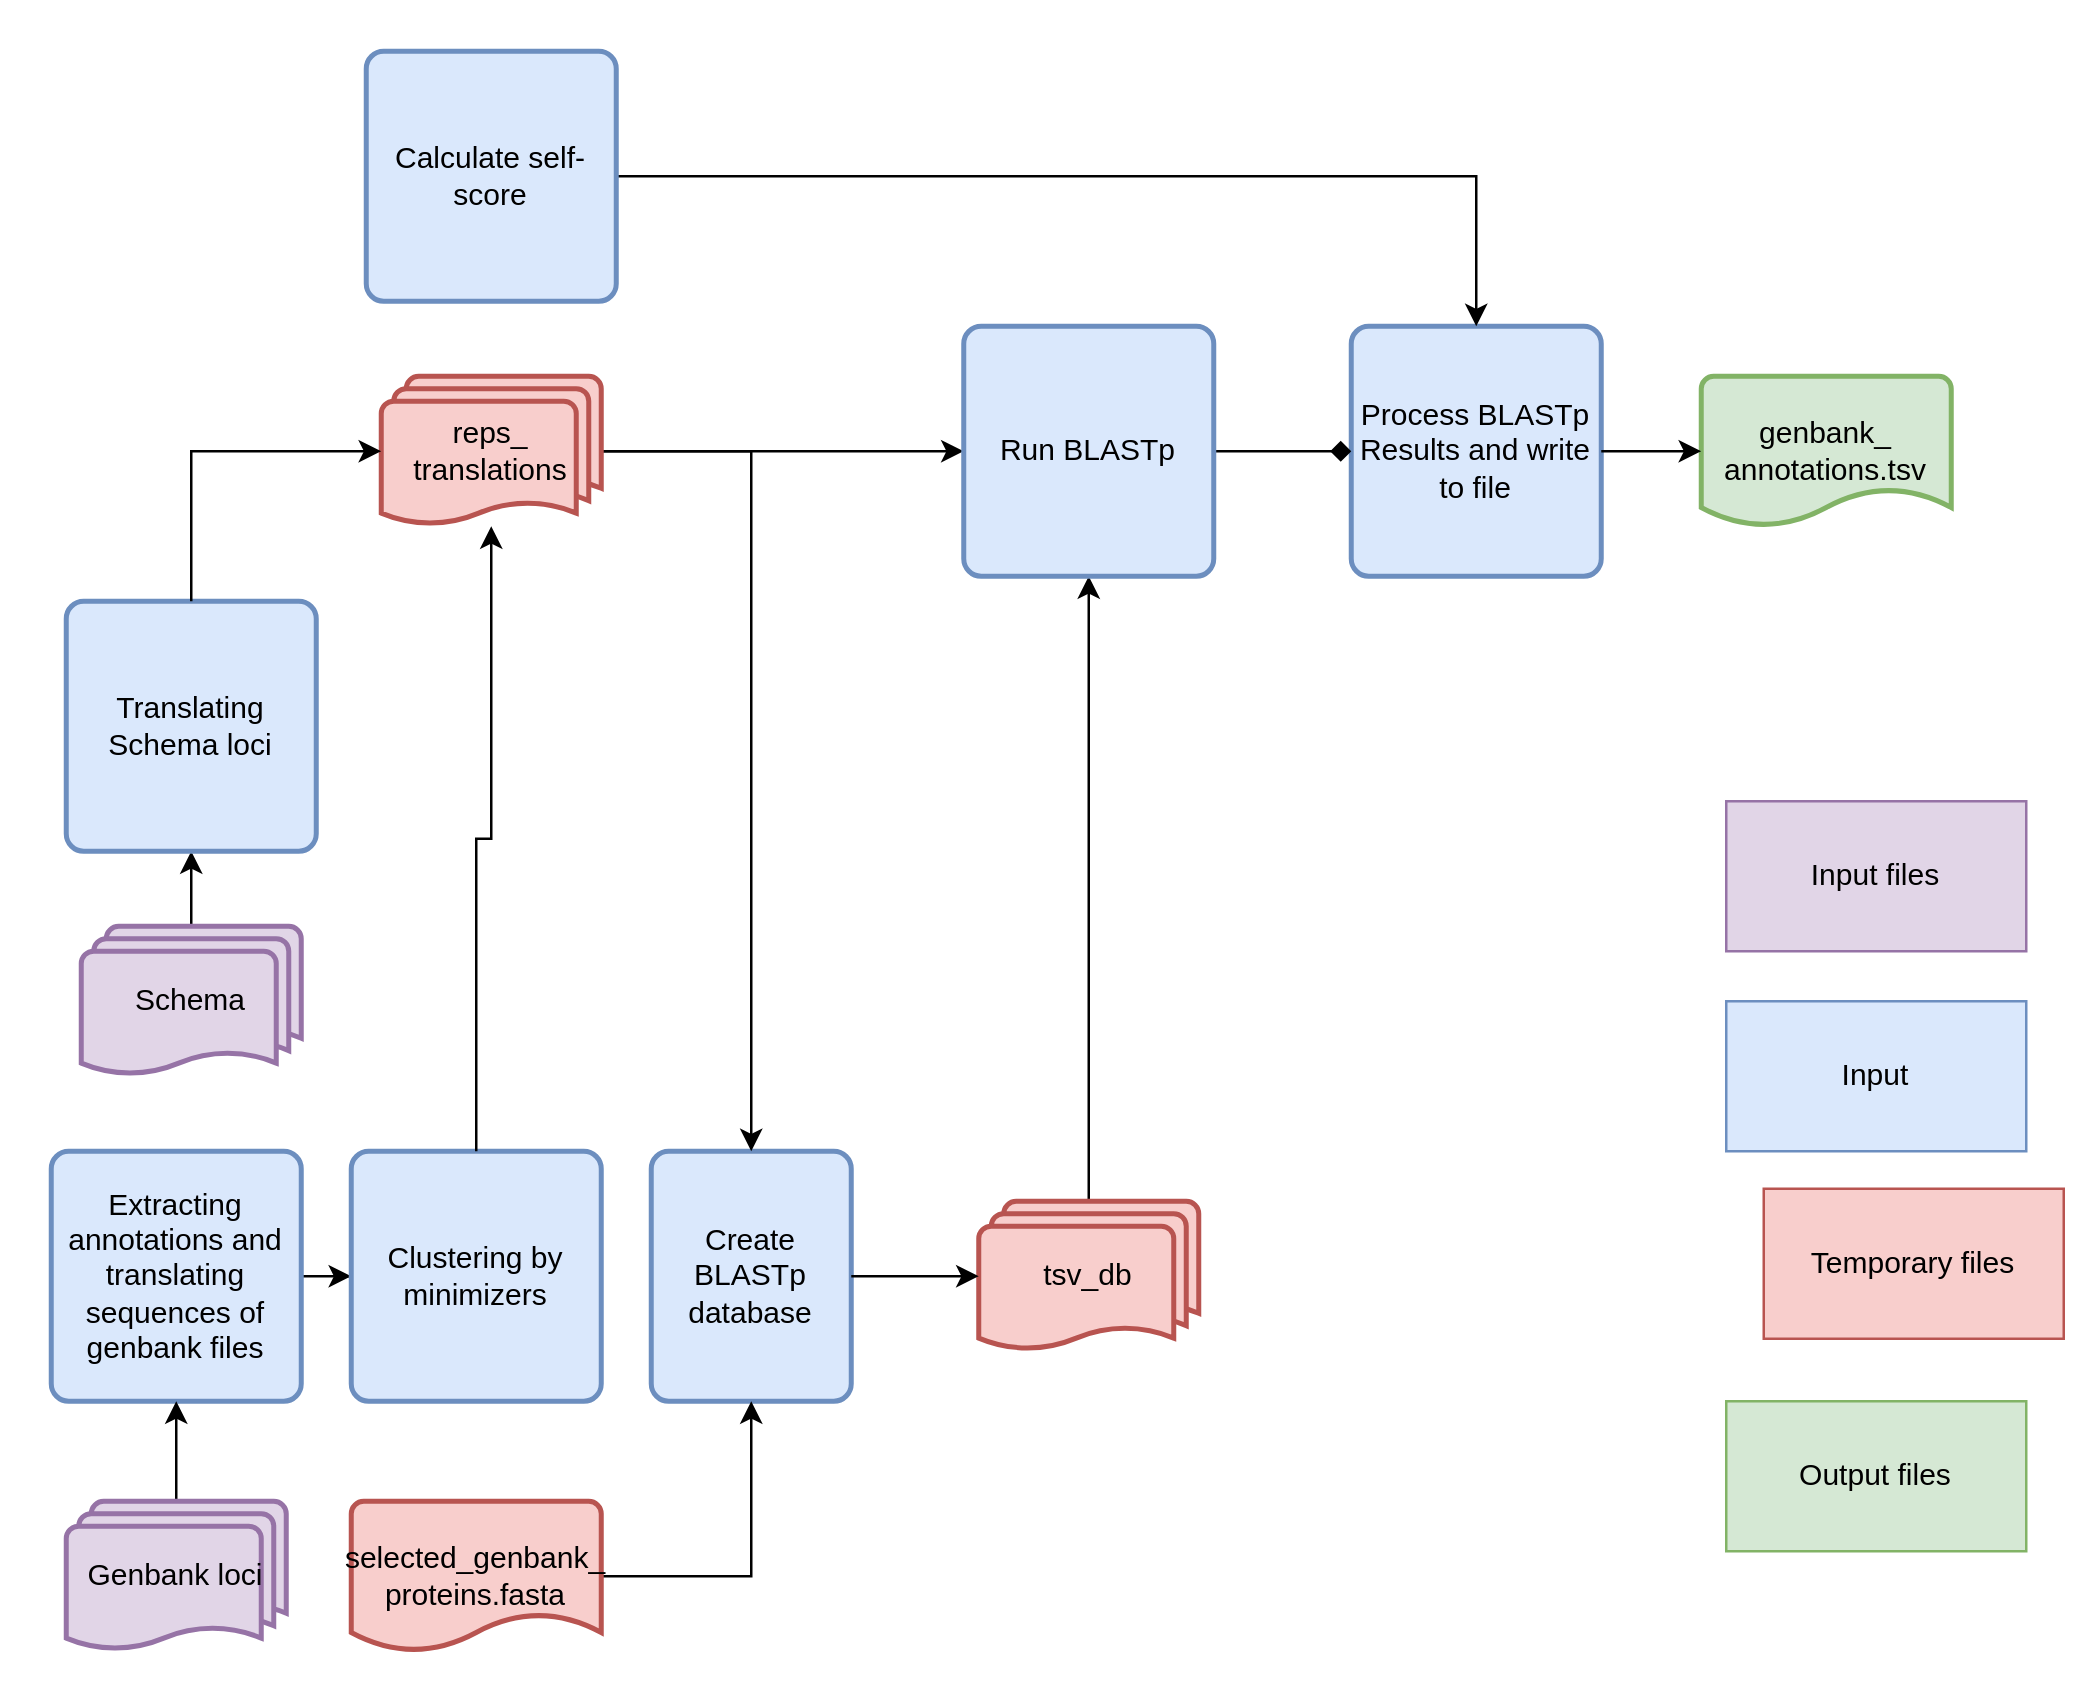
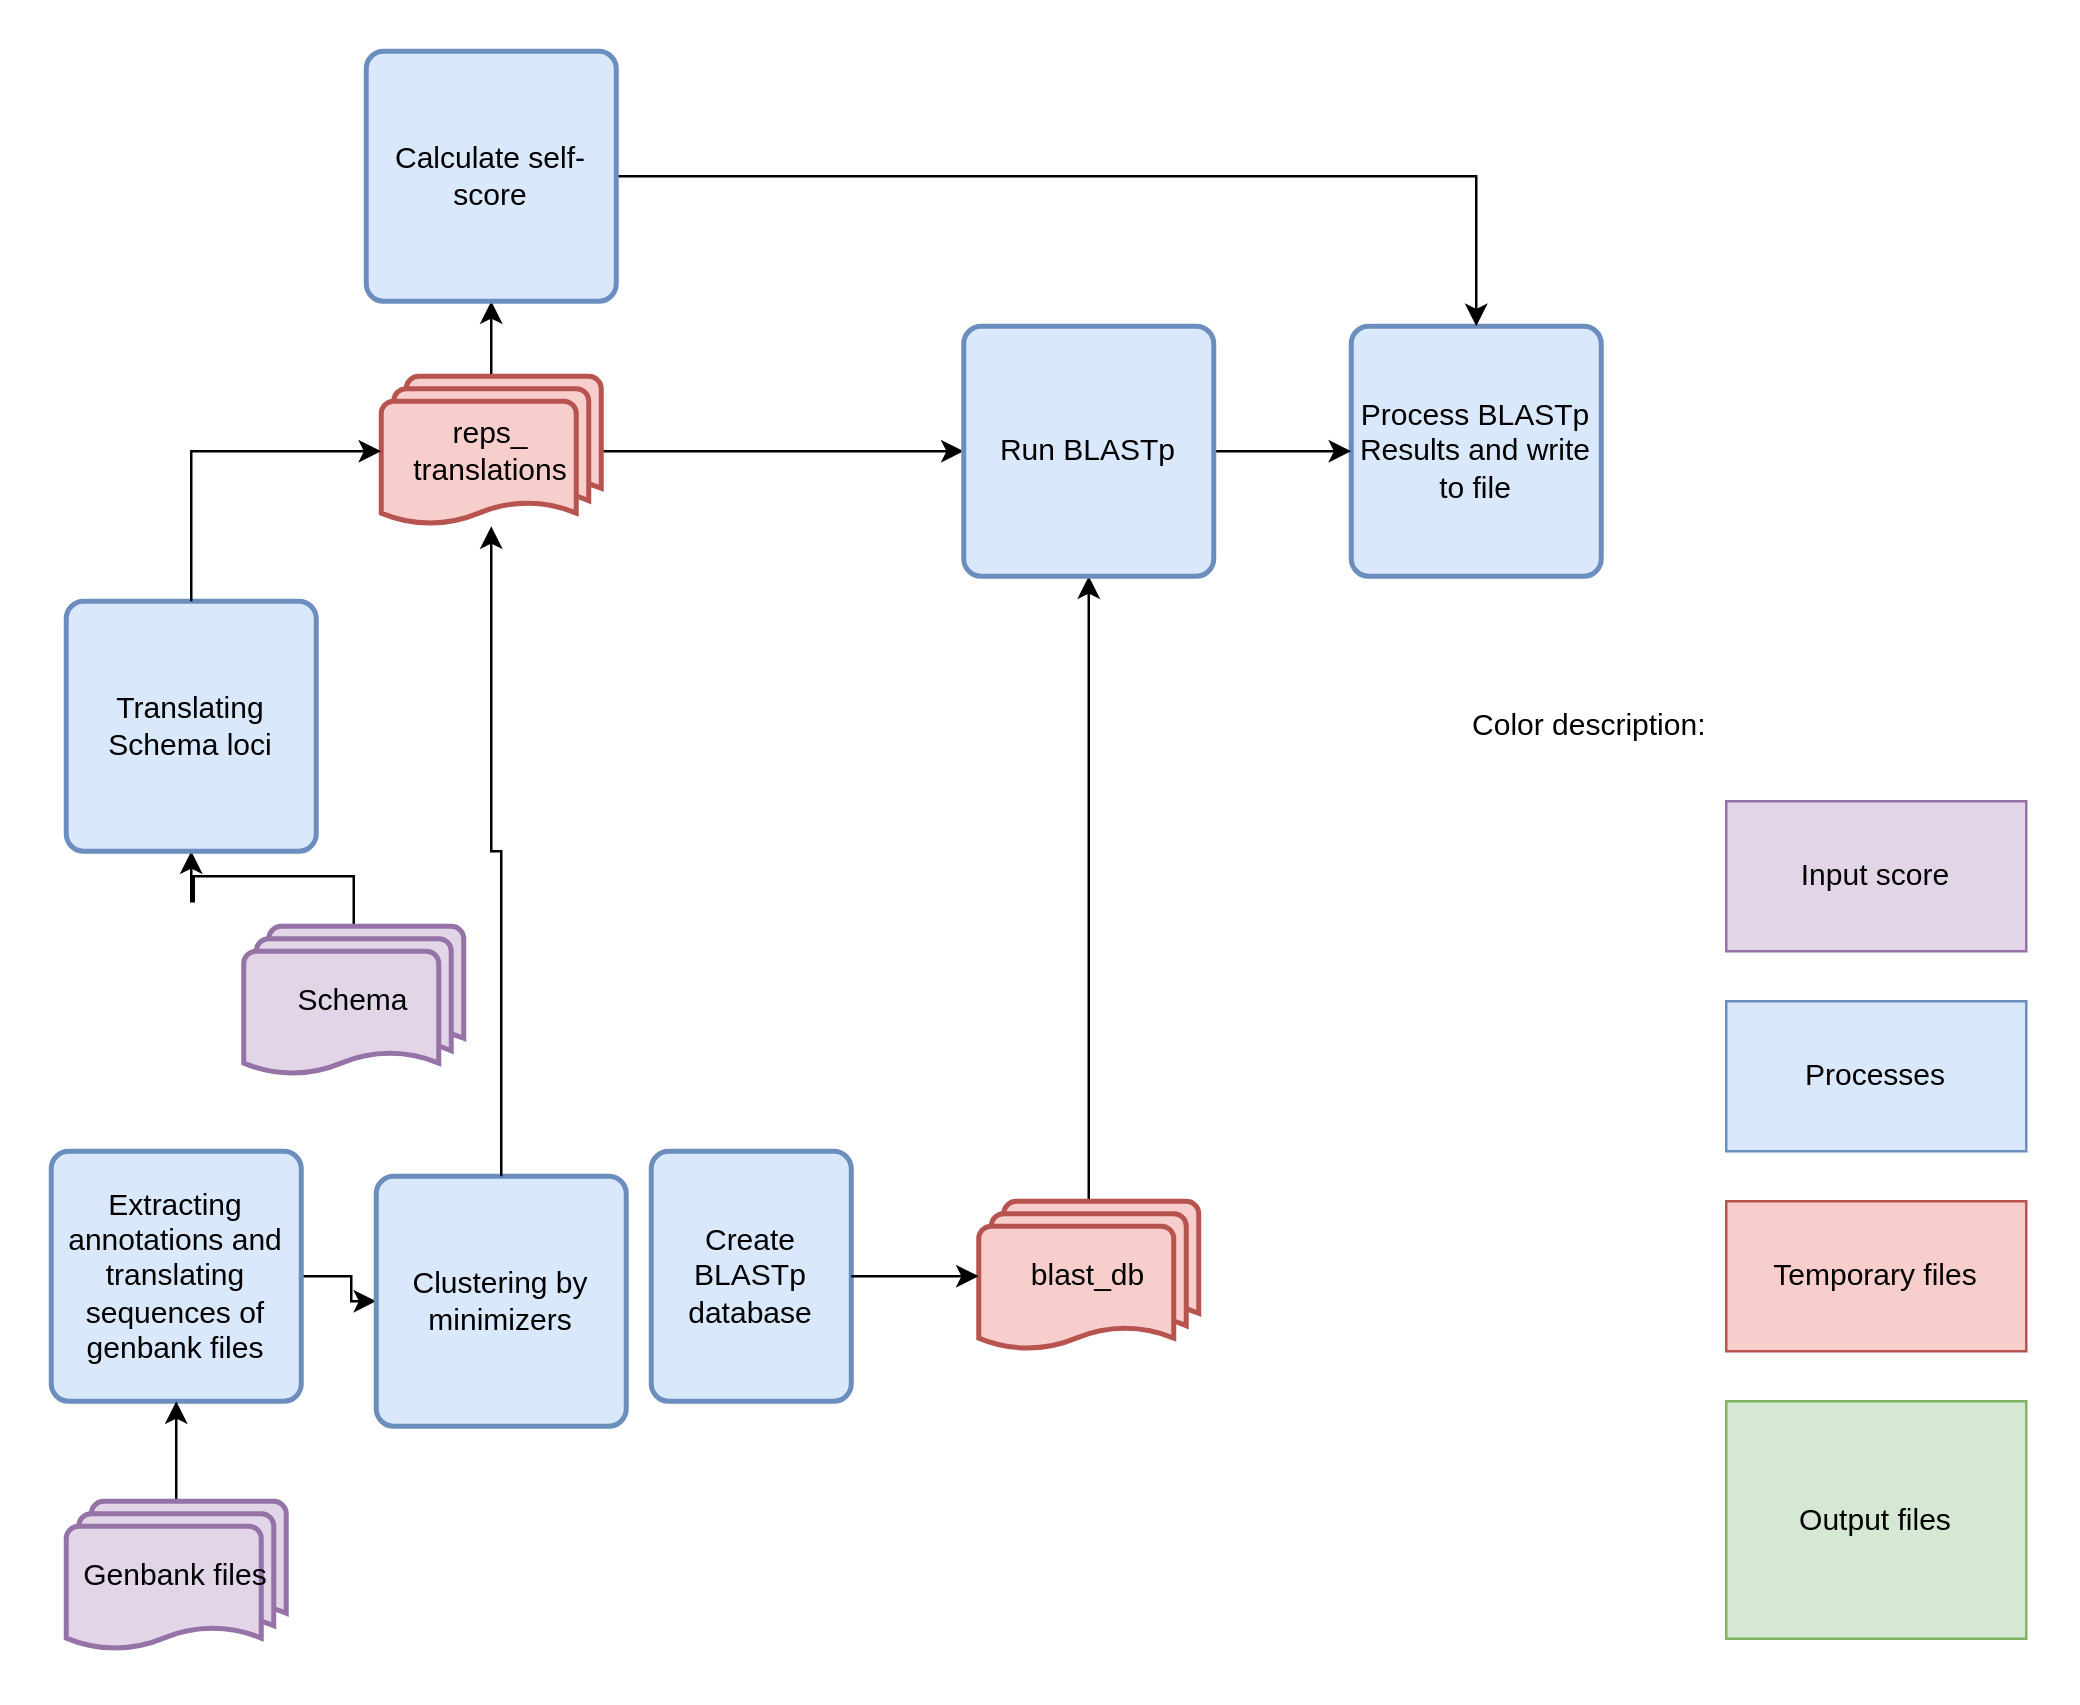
(1331, 451) -> (1332, 451)
(1643, 451) -> none
(1826, 451) -> none
none -> (1589, 726)
(751, 795) -> (491, 331)
(1876, 876) -> (1876, 876)
(191, 1001) -> (354, 1001)
(1876, 1076) -> (1876, 1076)
(1914, 1264) -> (1876, 1276)
(476, 1276) -> (501, 1301)
(1089, 1276) -> (1089, 1276)
(1876, 1476) -> (1876, 1520)
(751, 1572) -> none
(176, 1576) -> (176, 1576)
(476, 1576) -> none
